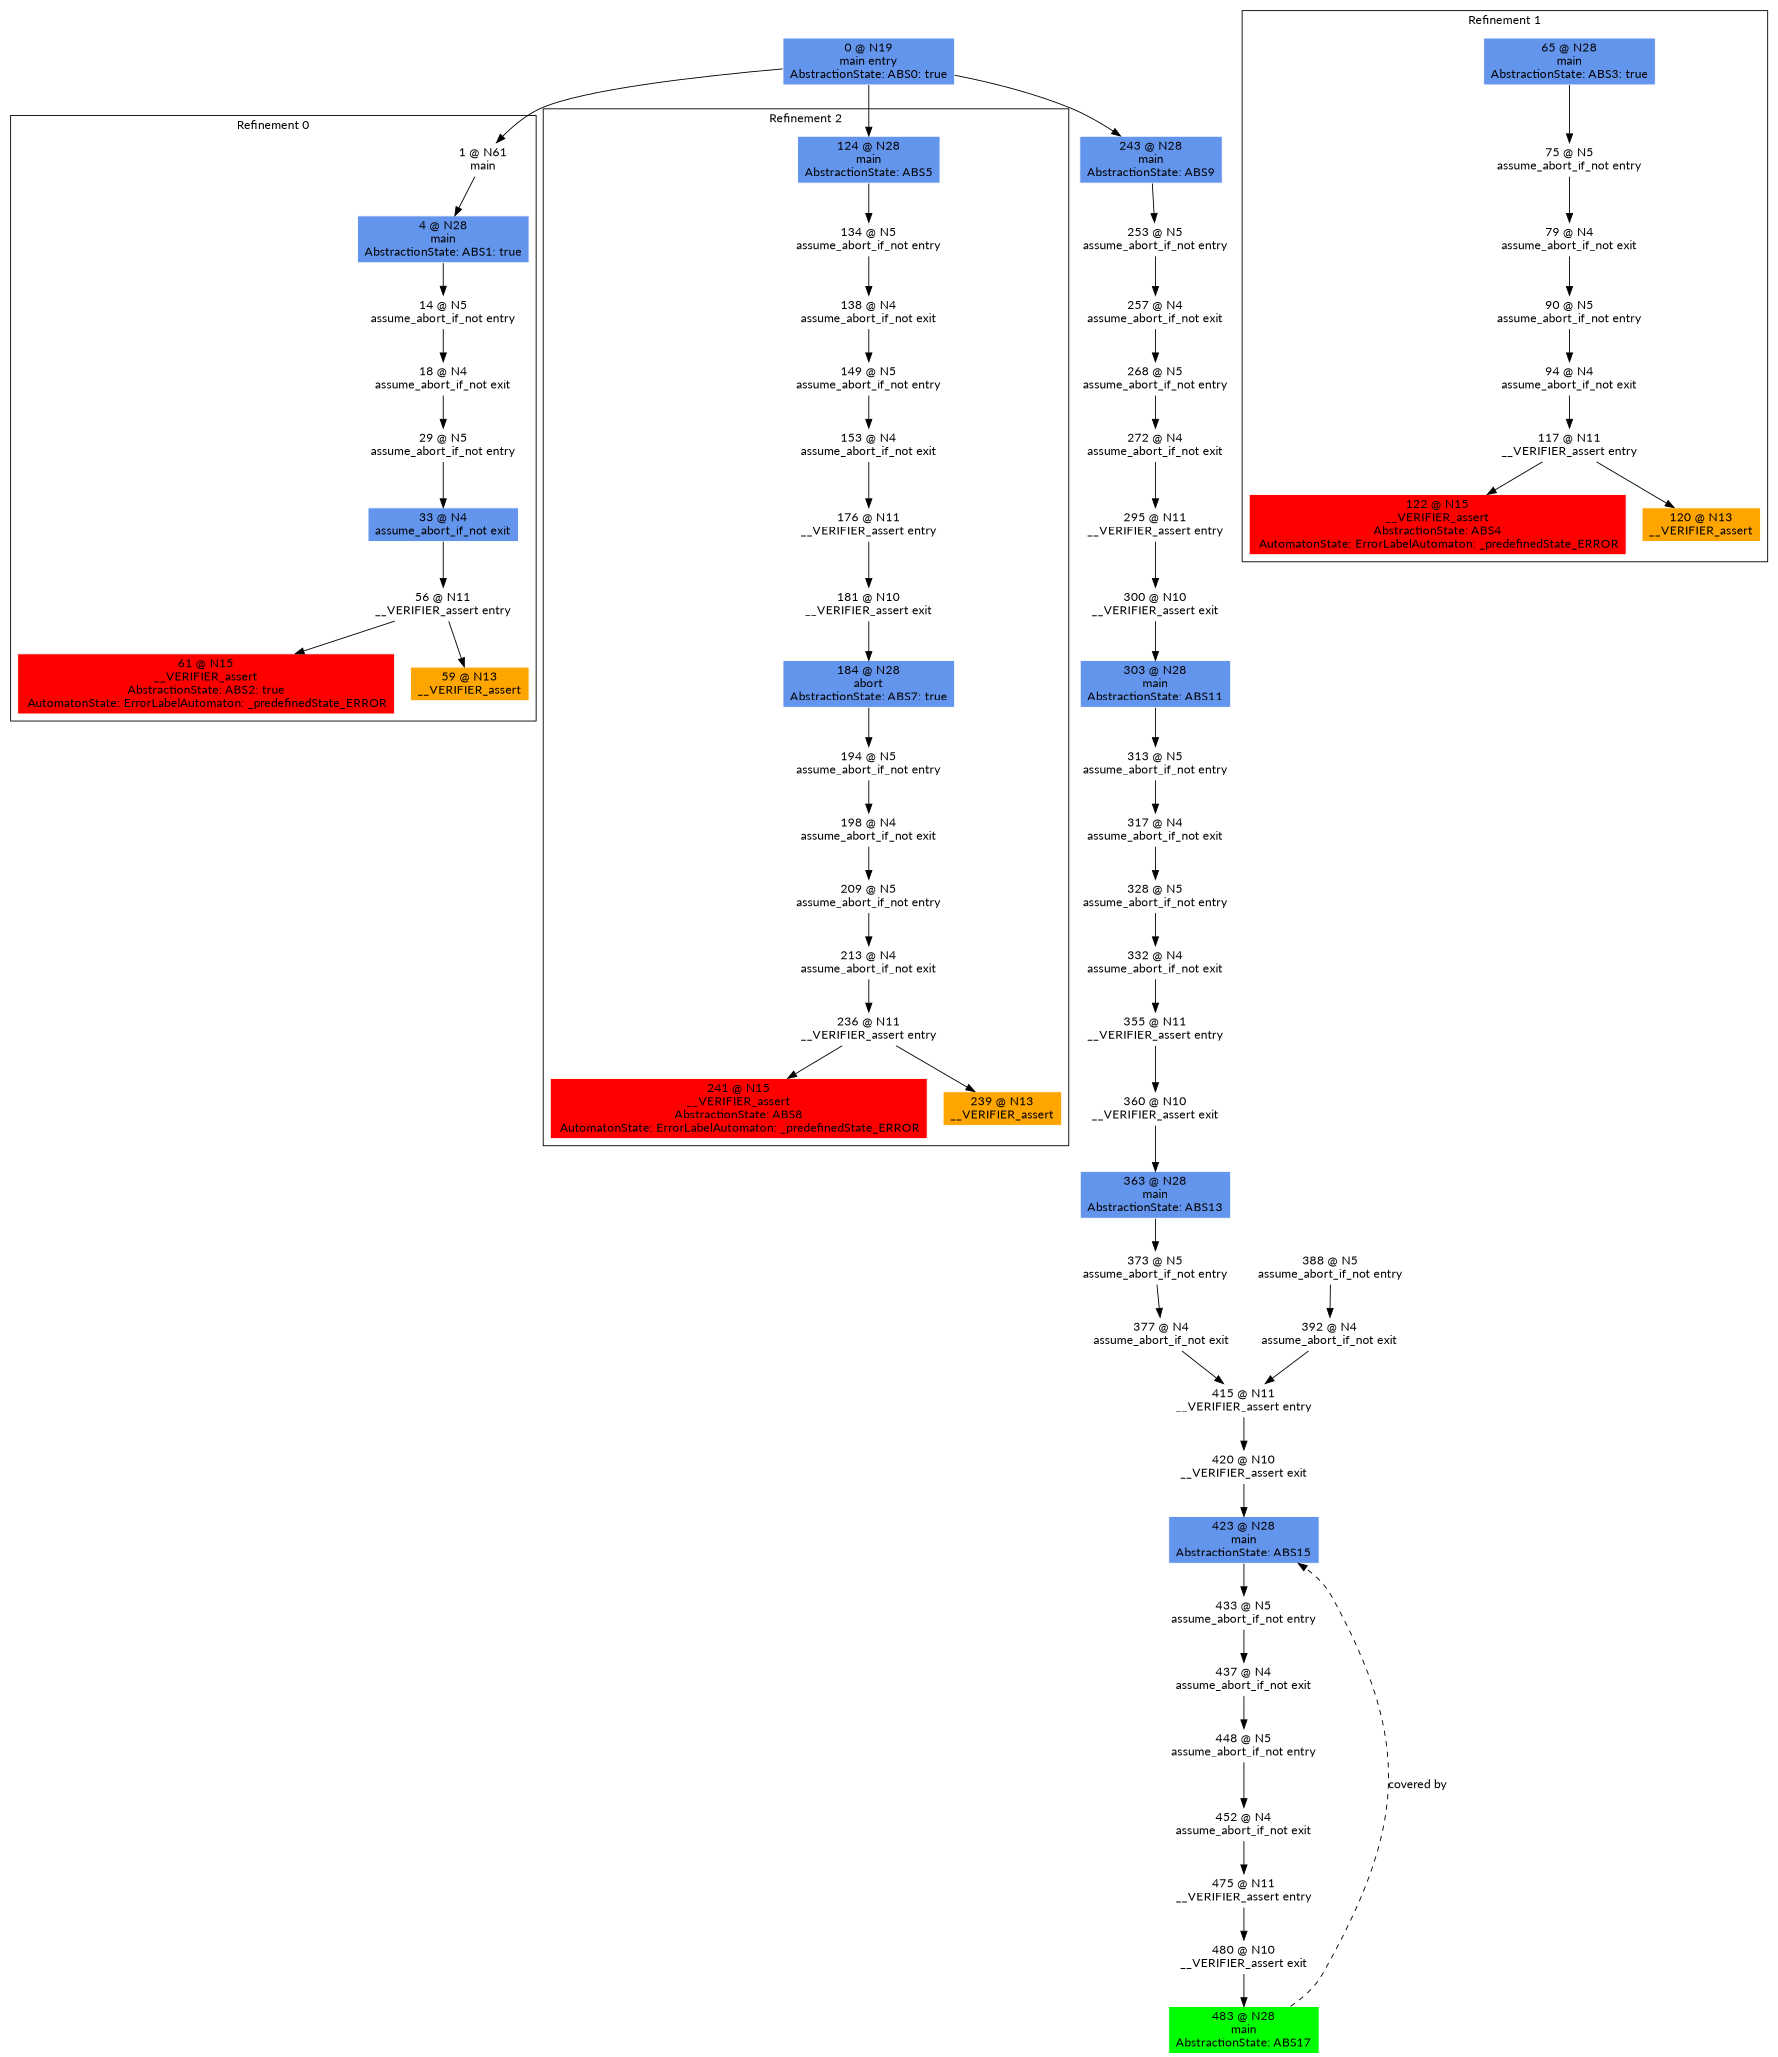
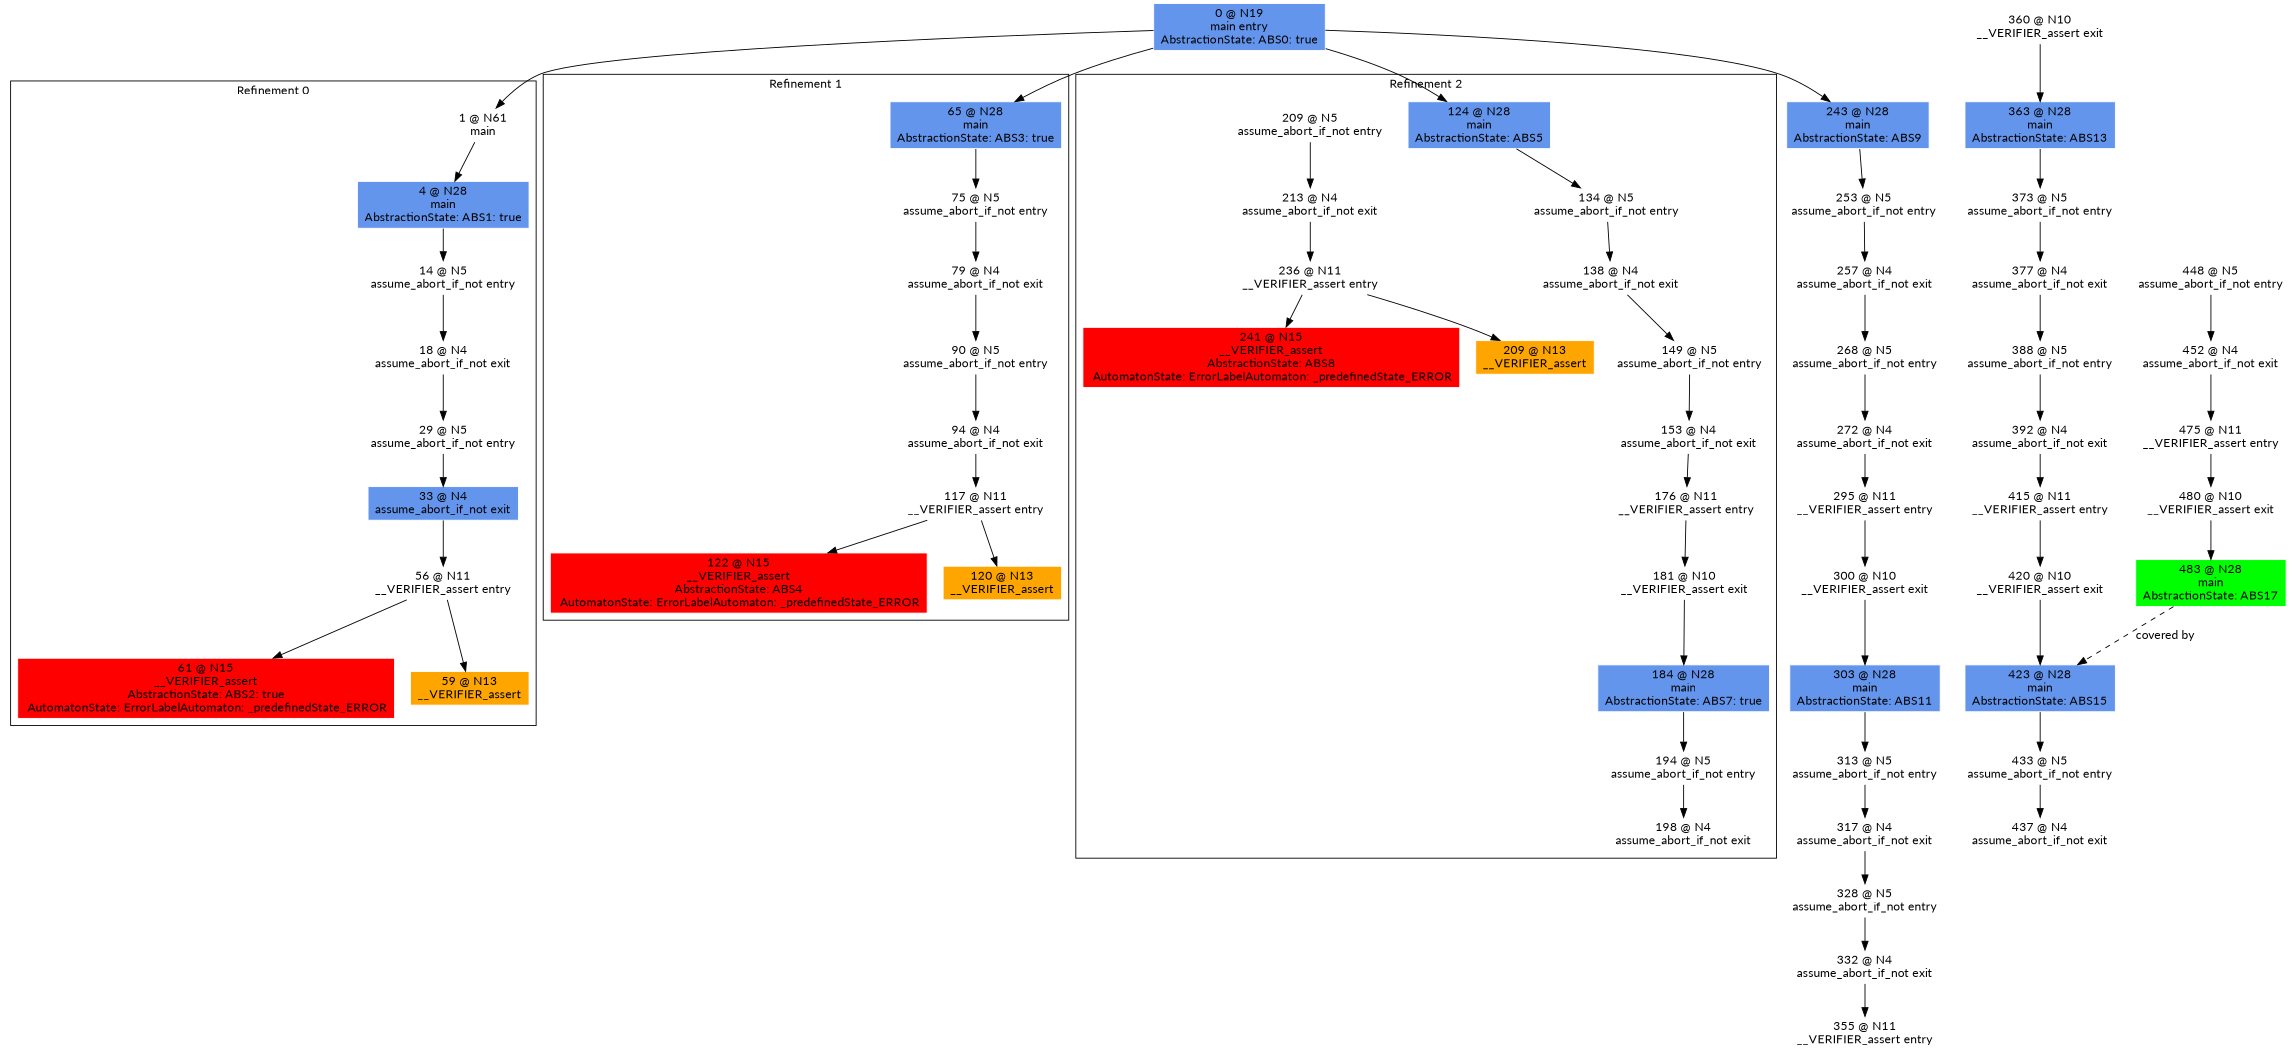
none -> (1087, 69)
(869, 684) -> (1684, 688)
(869, 859) -> none
(1155, 1064) -> none
(1002, 1109) -> (1535, 357)
(1199, 1365) -> (2040, 313)
(1244, 1708) -> none
